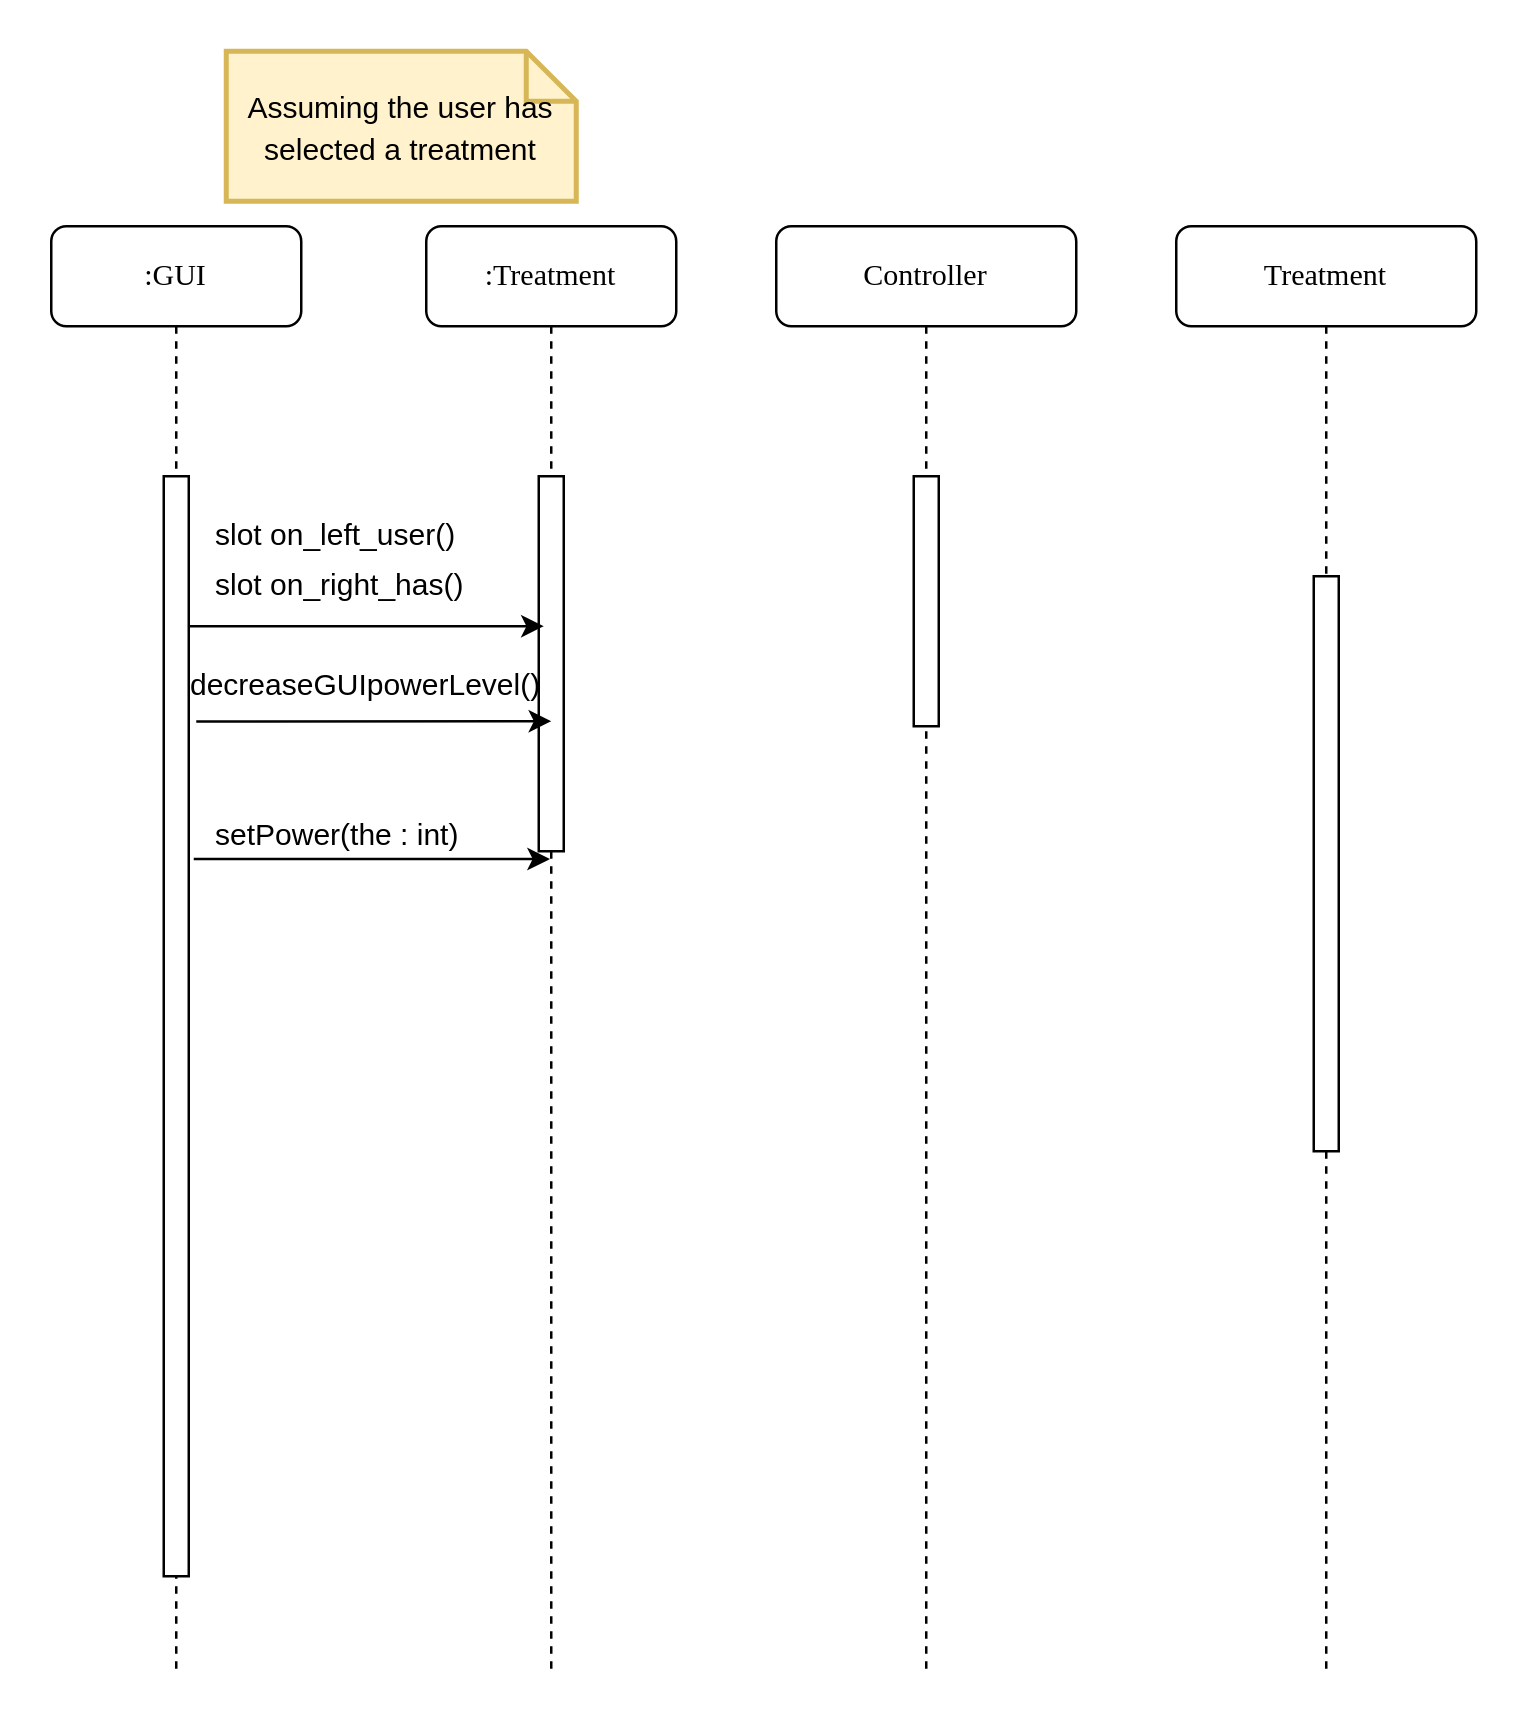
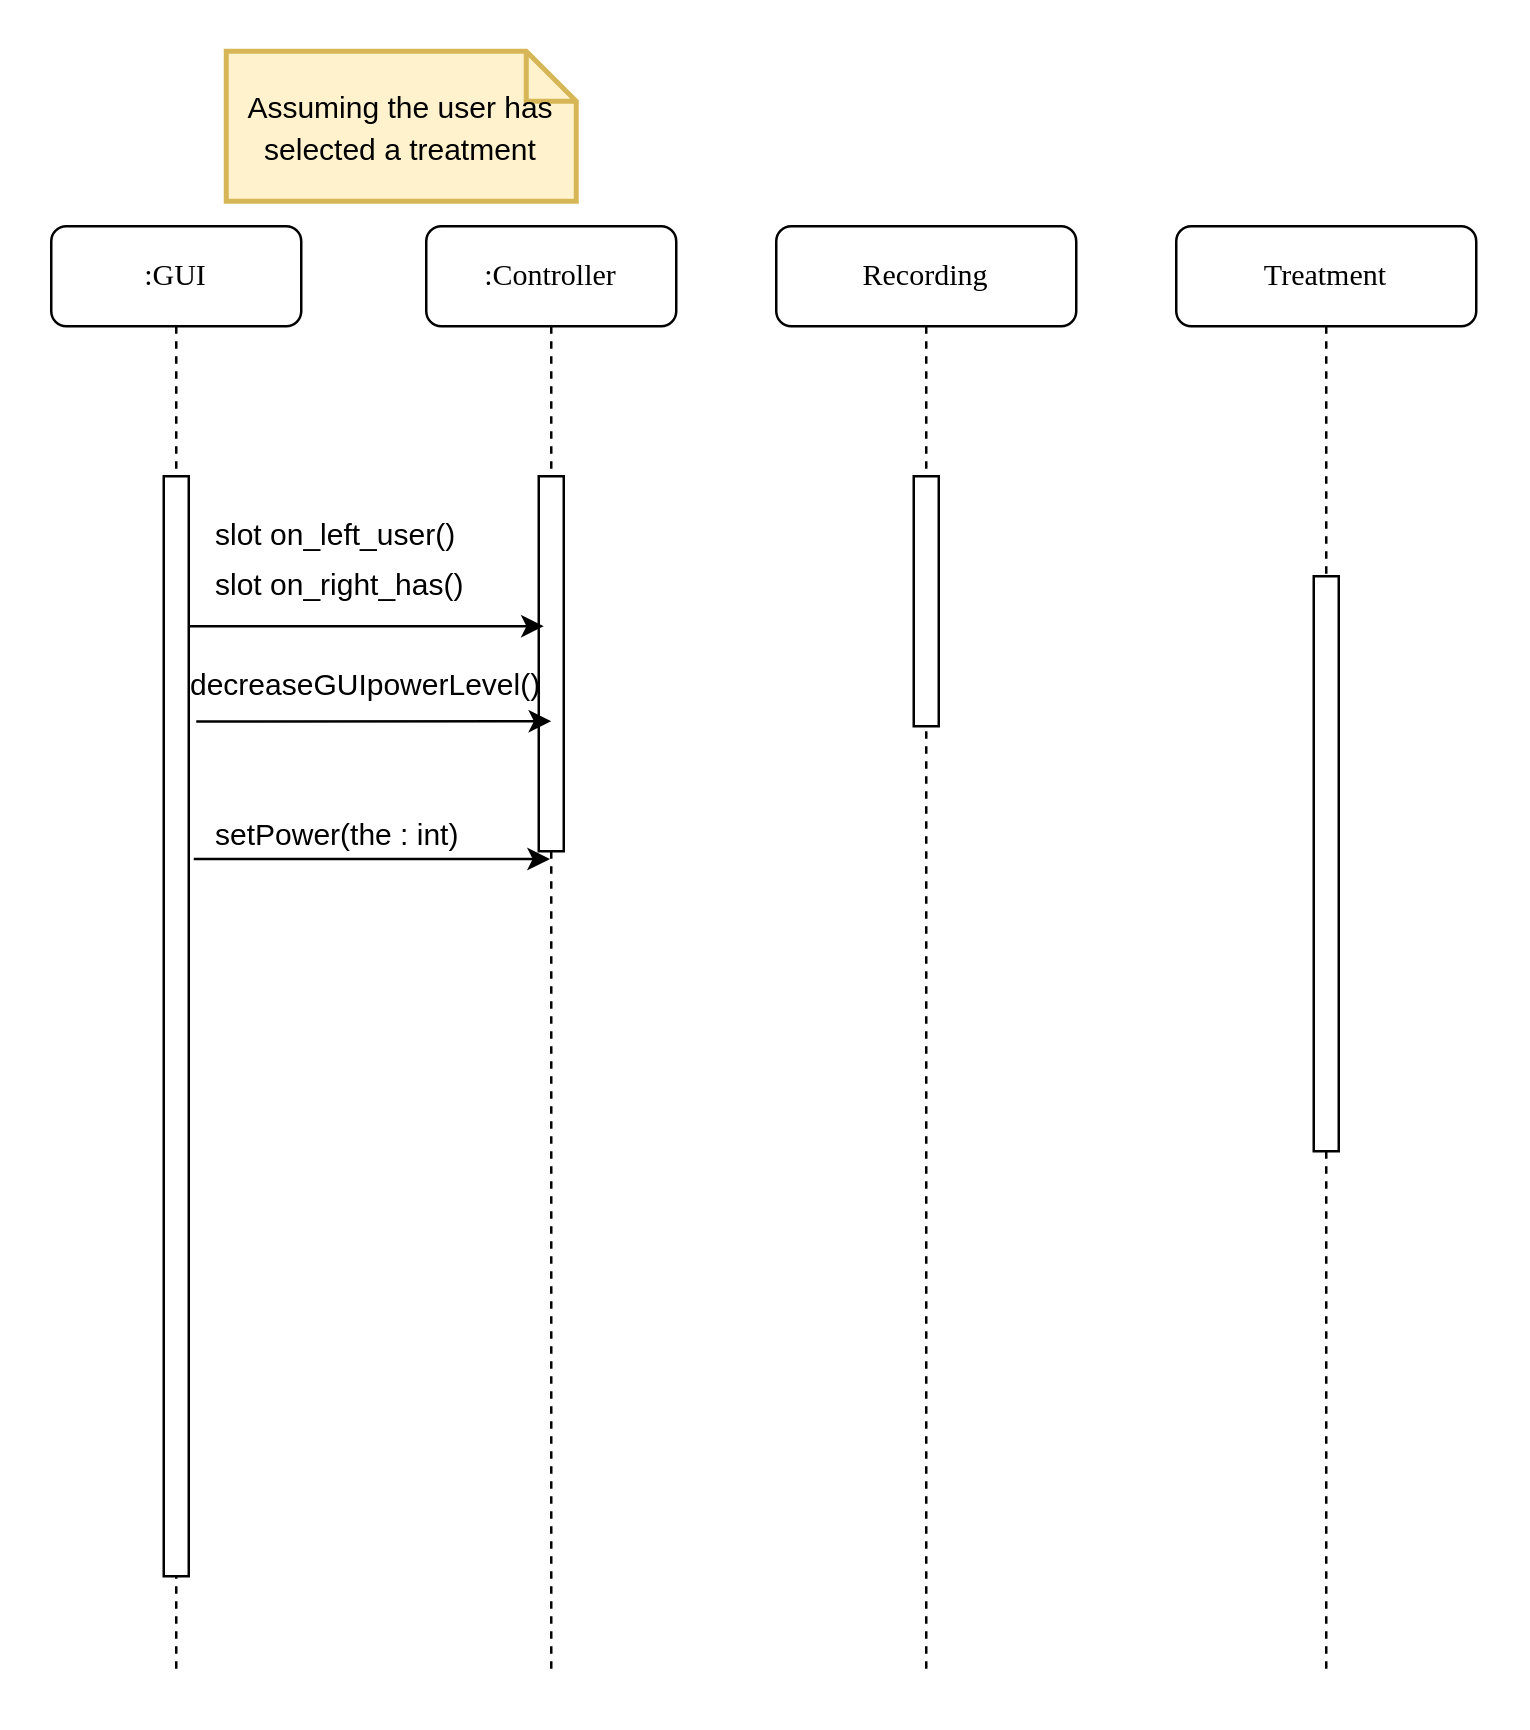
(551, 276) -> (551, 276)
(926, 276) -> (926, 276)
